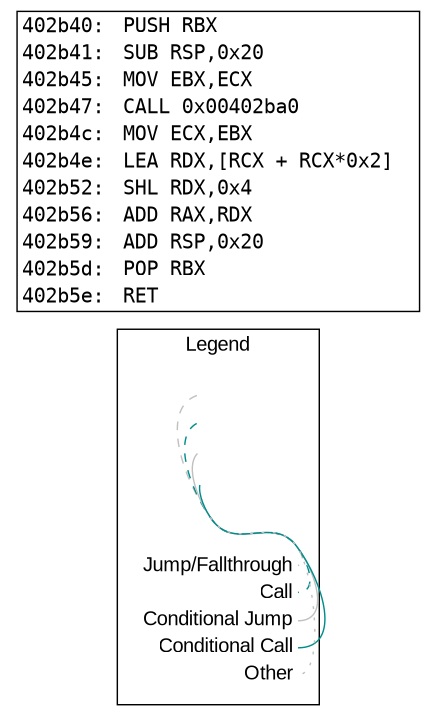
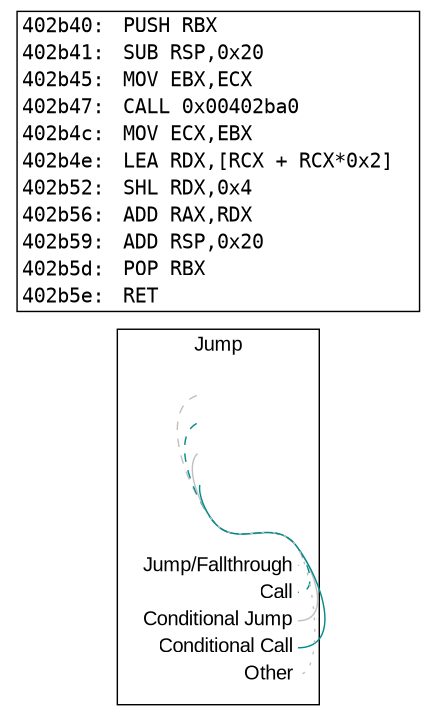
(218, 346) -> (218, 346)
